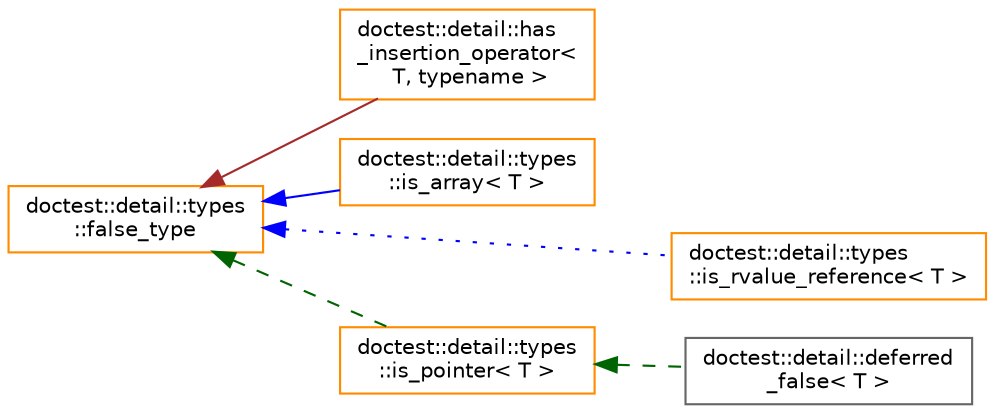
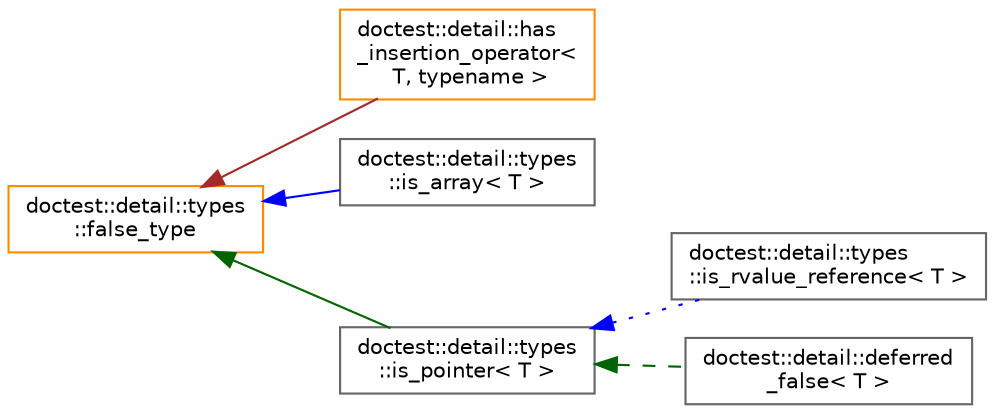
(467, 172) -> (467, 172)
(478, 242) -> (659, 311)
(829, 266) -> (829, 266)
(312, 294) -> (312, 294)
(467, 360) -> (467, 360)
